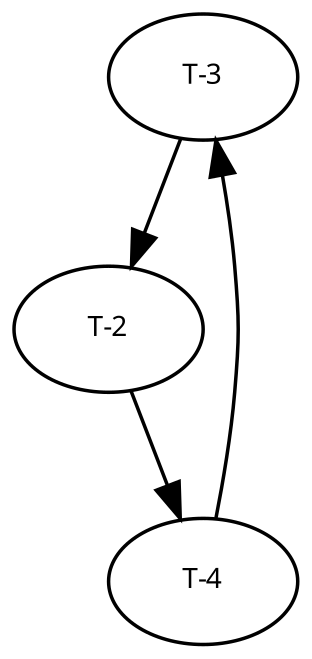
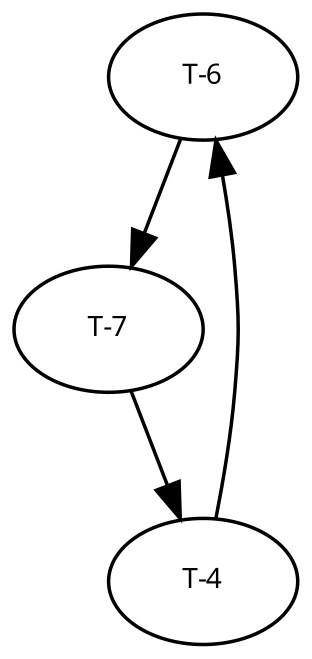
(203, 77) -> (203, 77)
(109, 329) -> (109, 329)
